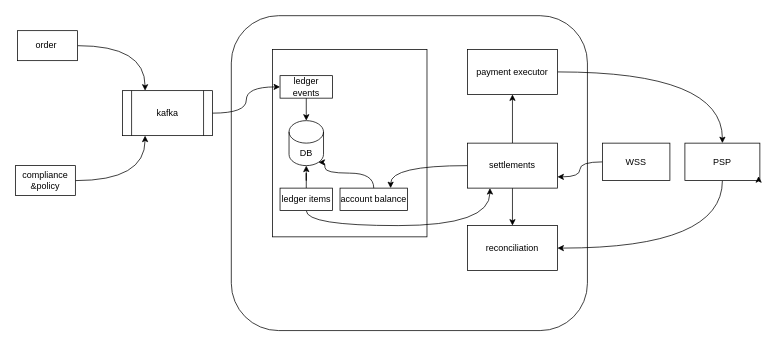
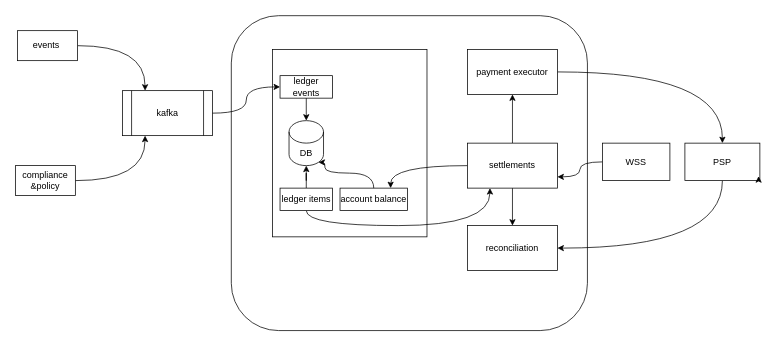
(48, 45) -> (48, 45)
